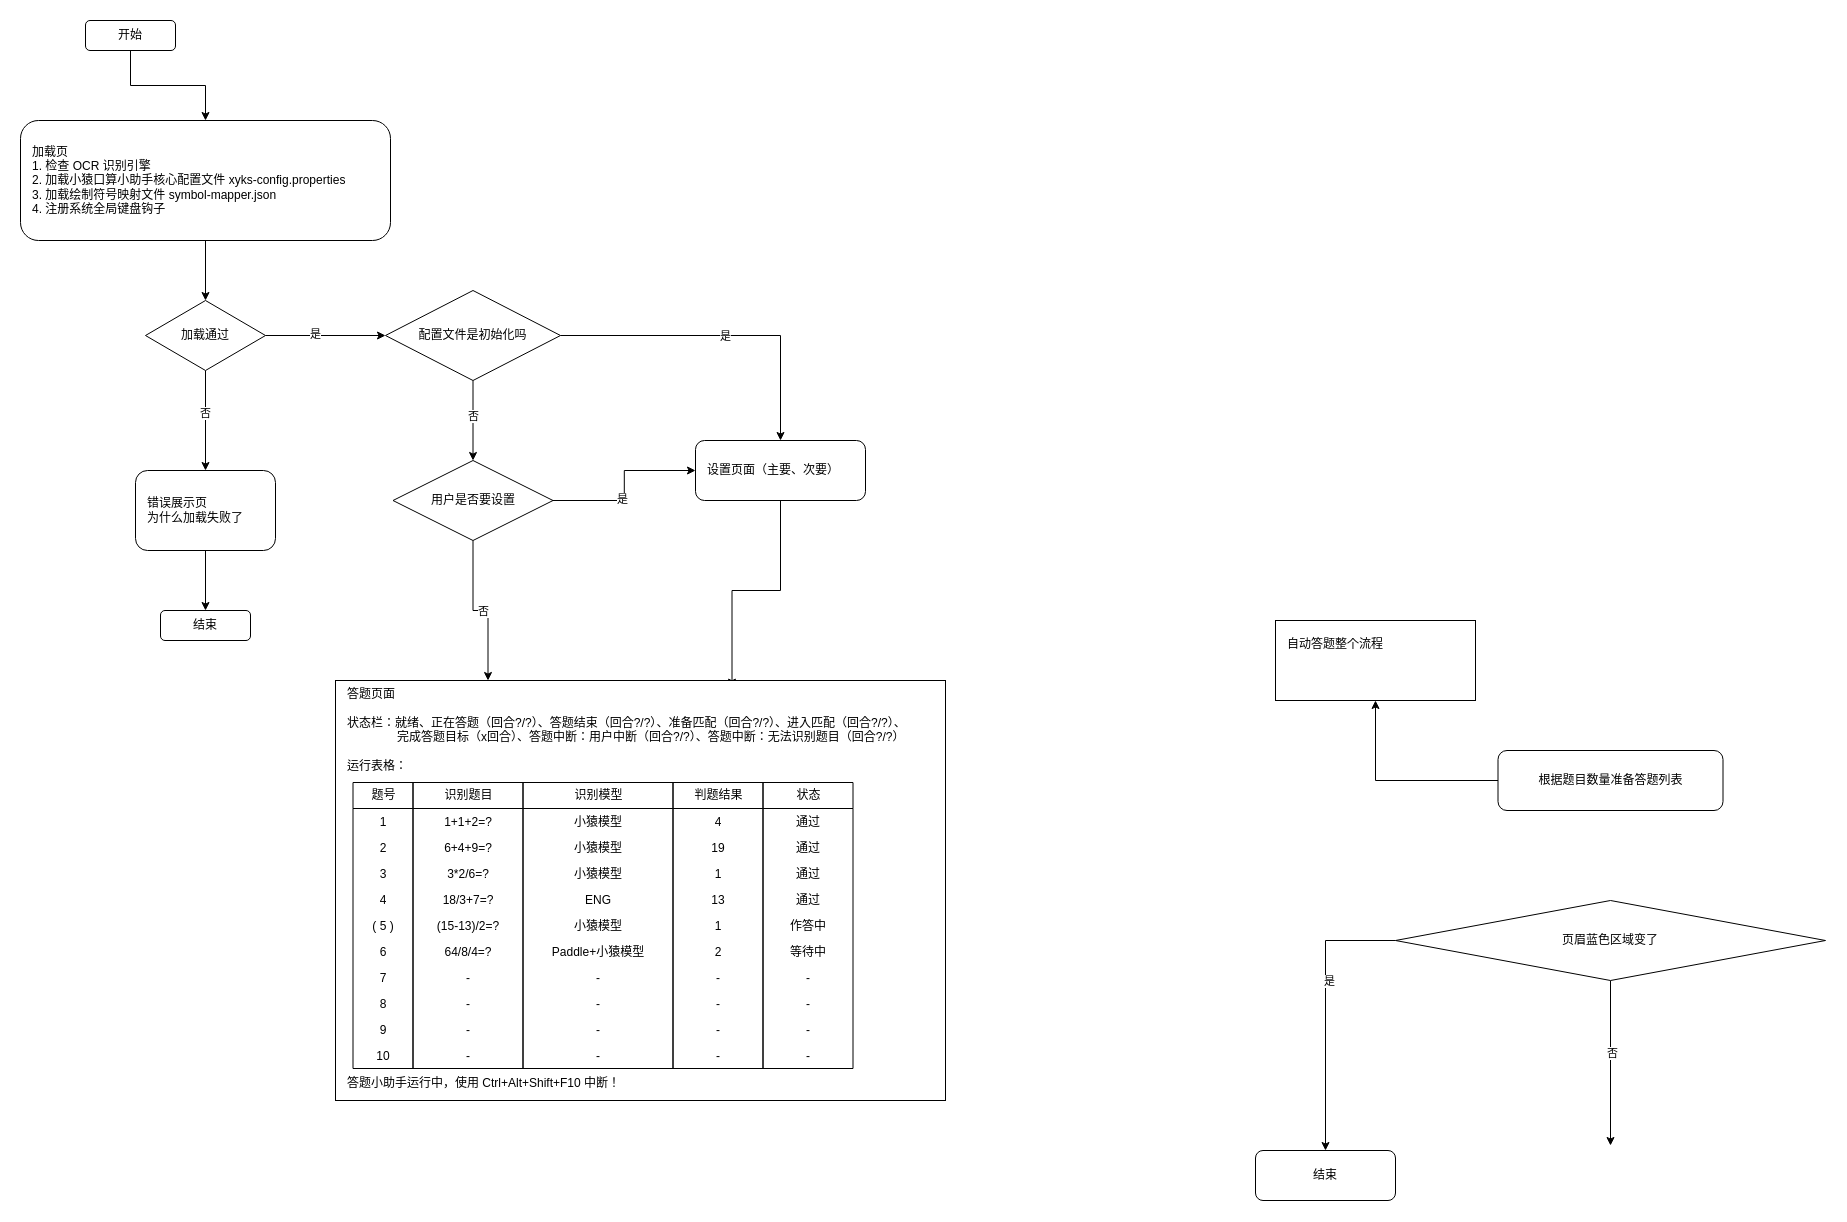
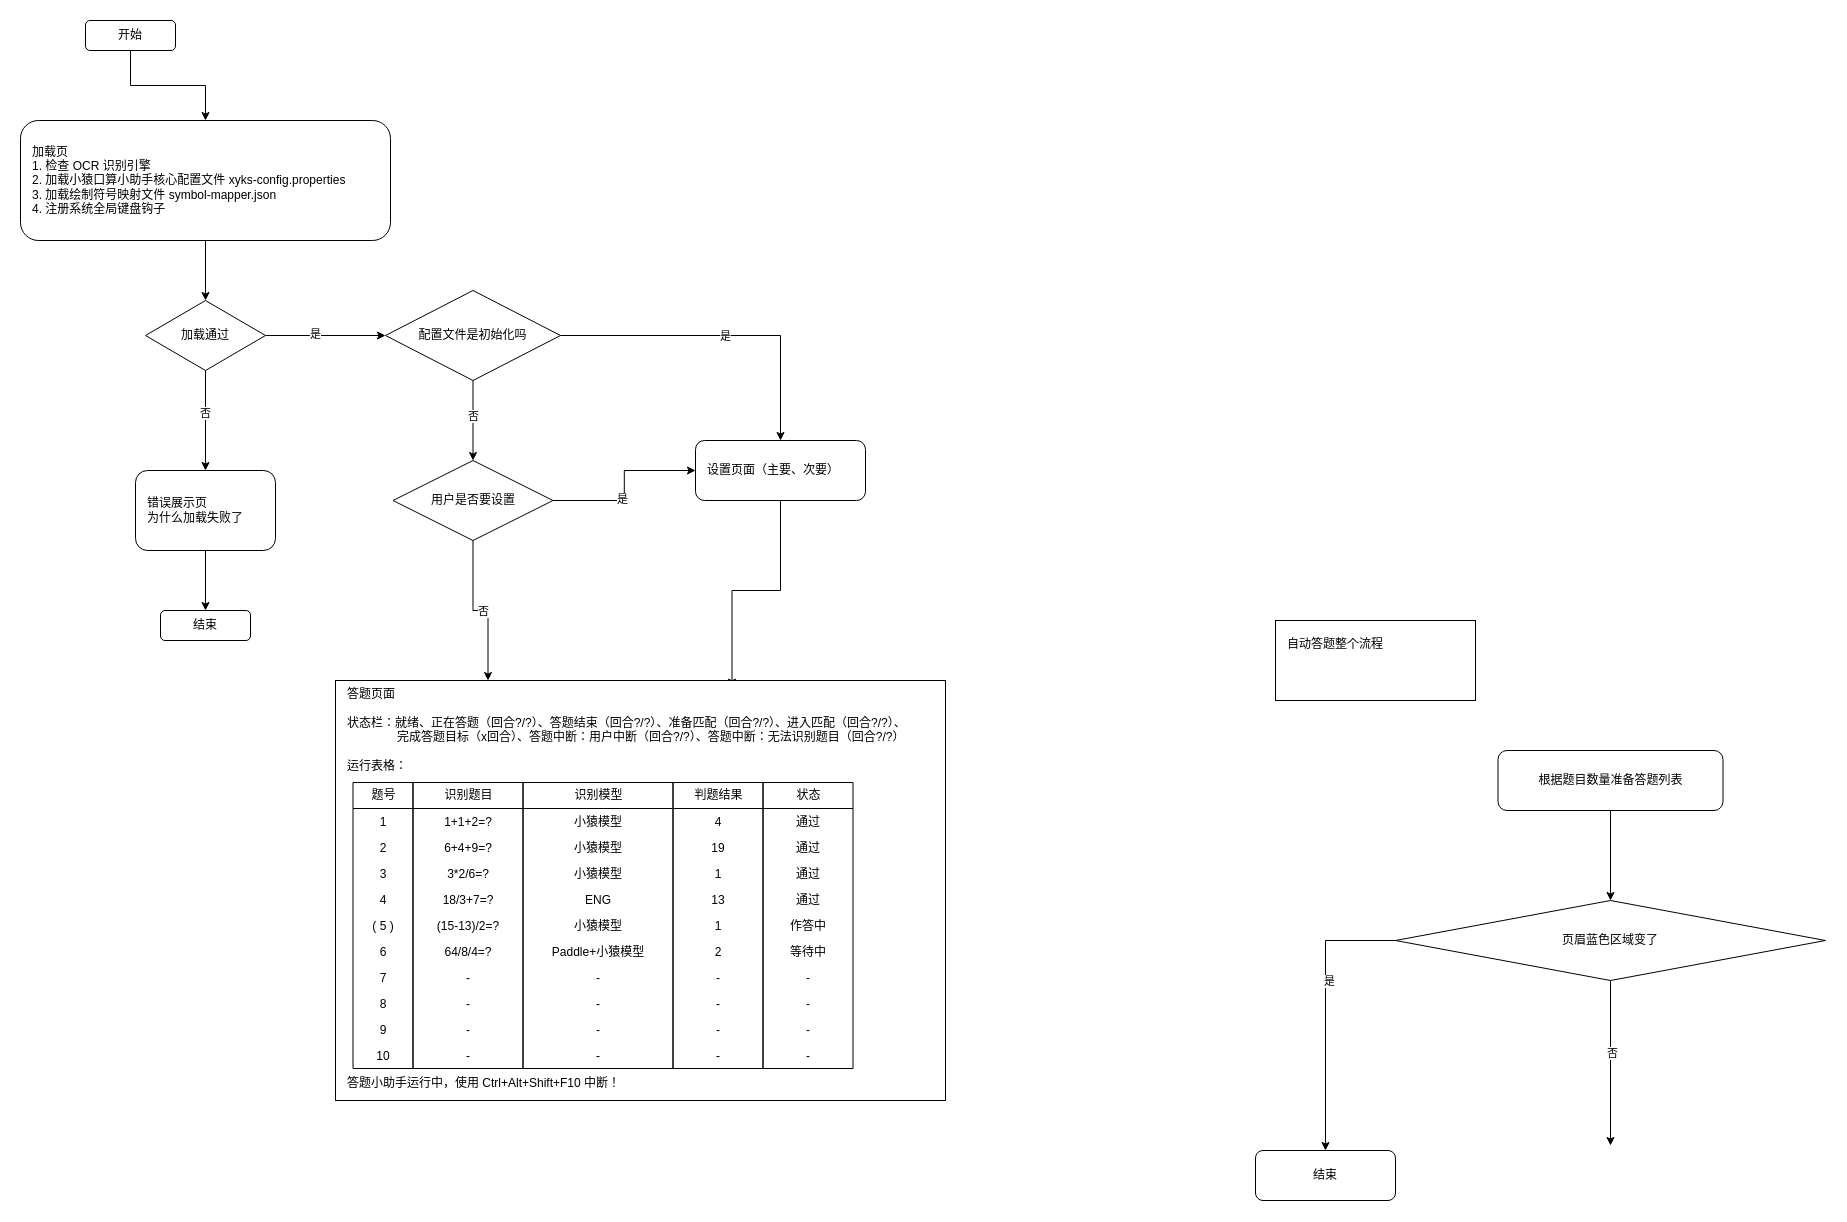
(1401, 781) -> (1611, 852)
